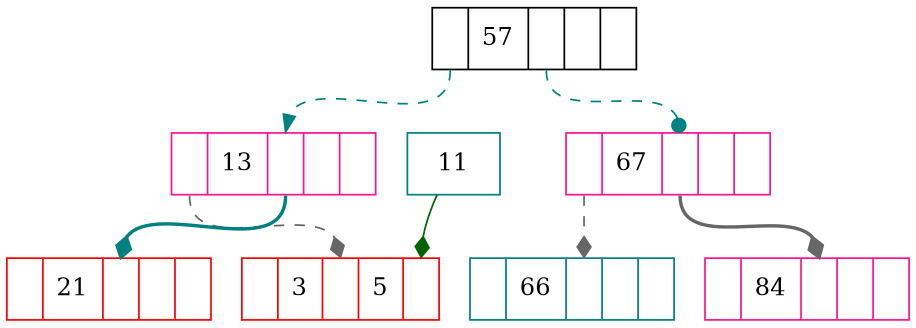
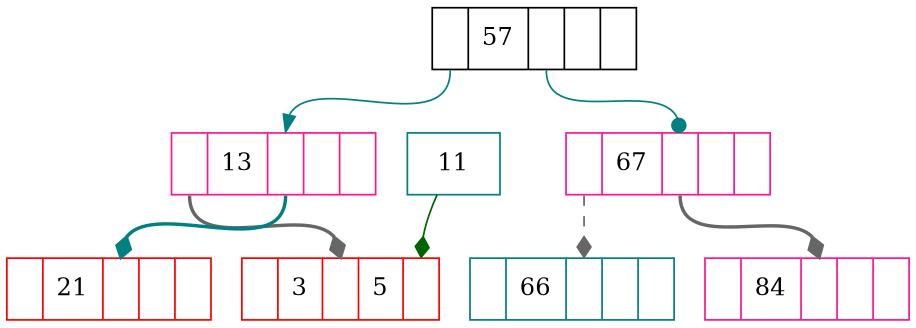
(606, 101) -> (606, 101)
(377, 102) -> (377, 102)
(288, 225) -> (288, 225)
